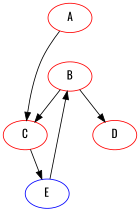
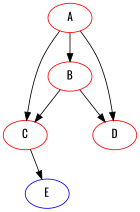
none -> (102, 69)
(58, 139) -> (70, 43)
